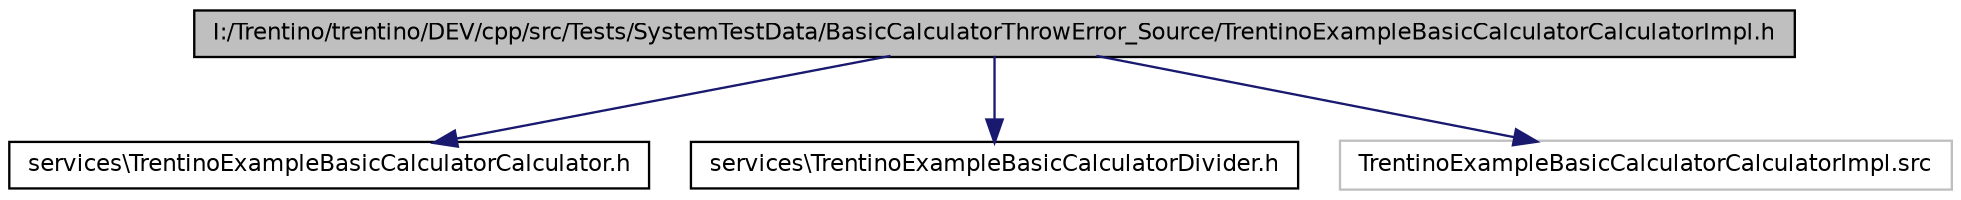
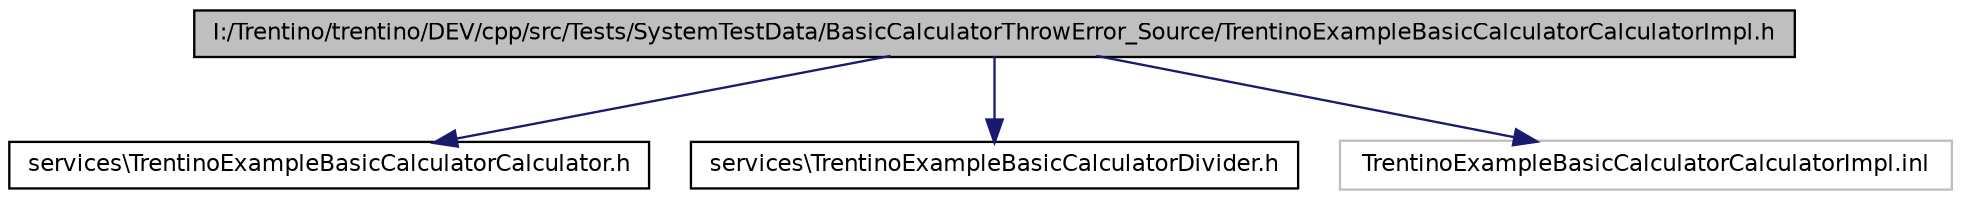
(1646, 165) -> (1646, 165)
